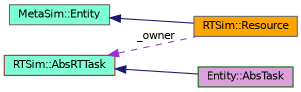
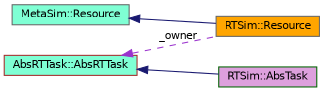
(60, 15) -> (71, 15)
(60, 65) -> (71, 65)
(246, 77) -> (268, 77)
